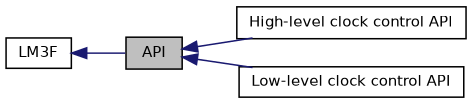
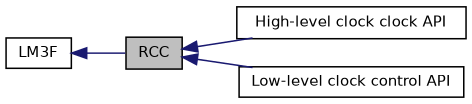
(351, 23) -> (351, 23)
(154, 53) -> (154, 53)
